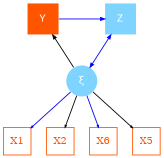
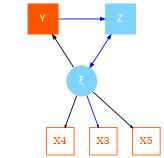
(17, 141) -> none
(60, 141) -> (60, 141)
(103, 141) -> (103, 141)
